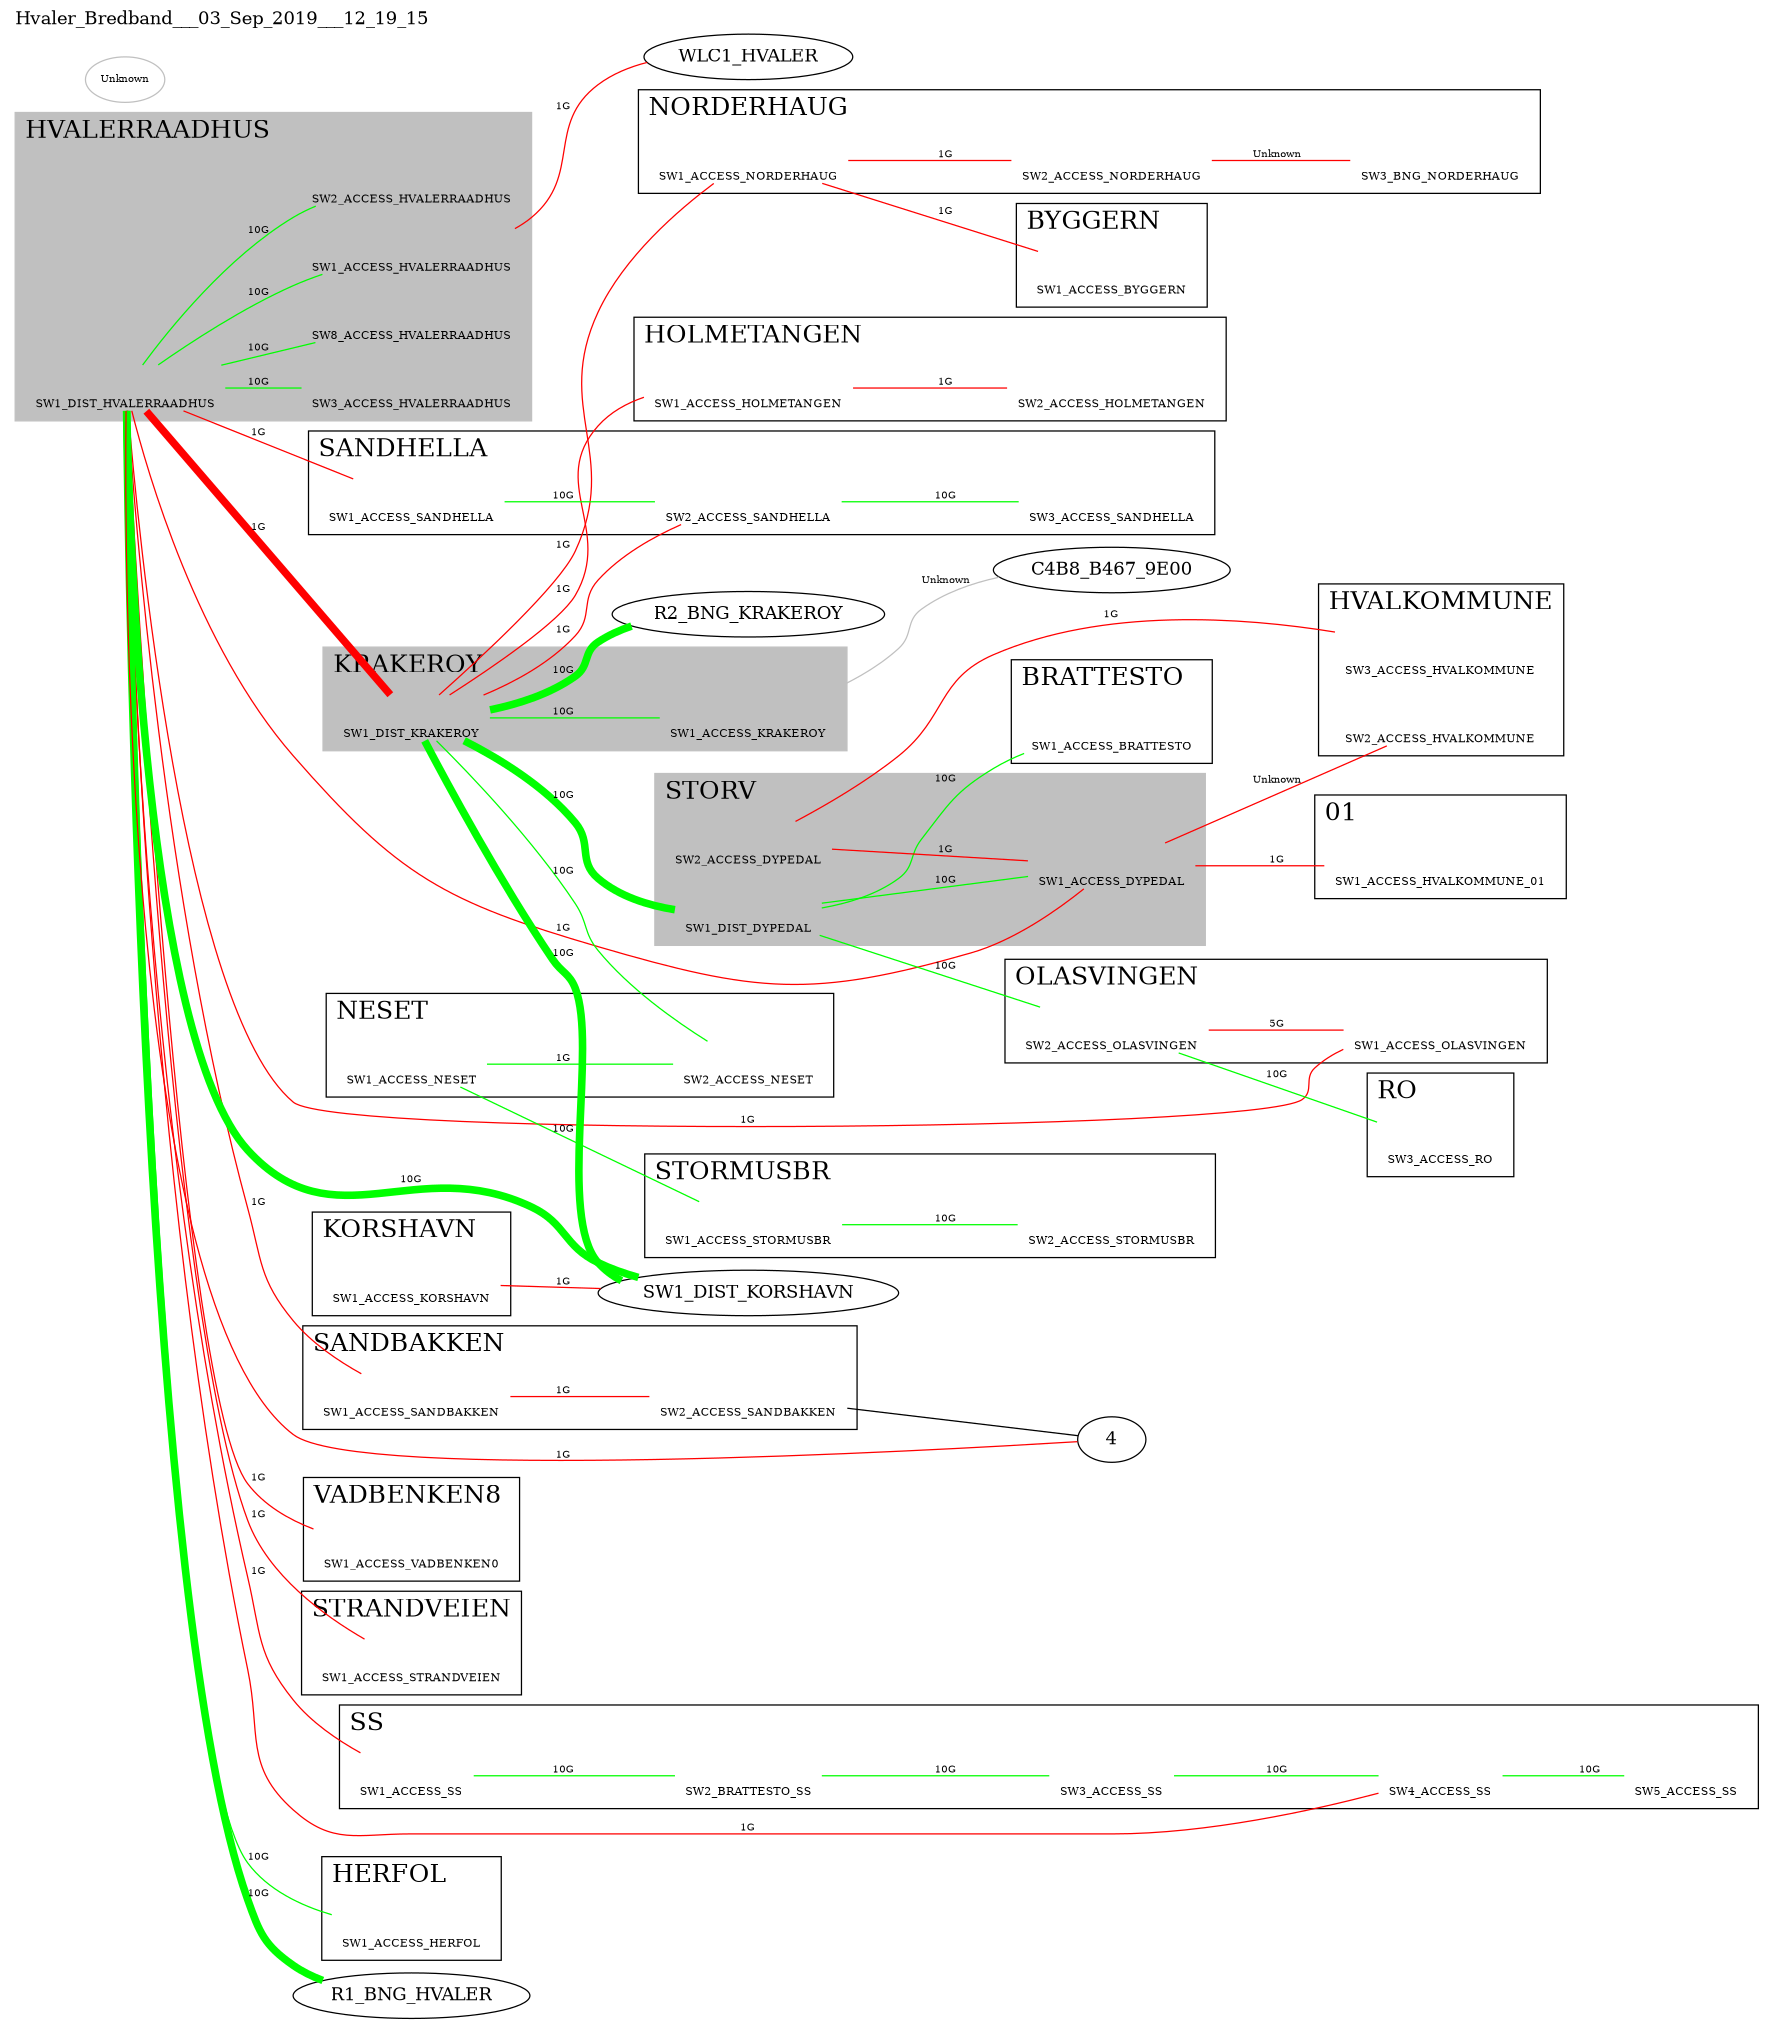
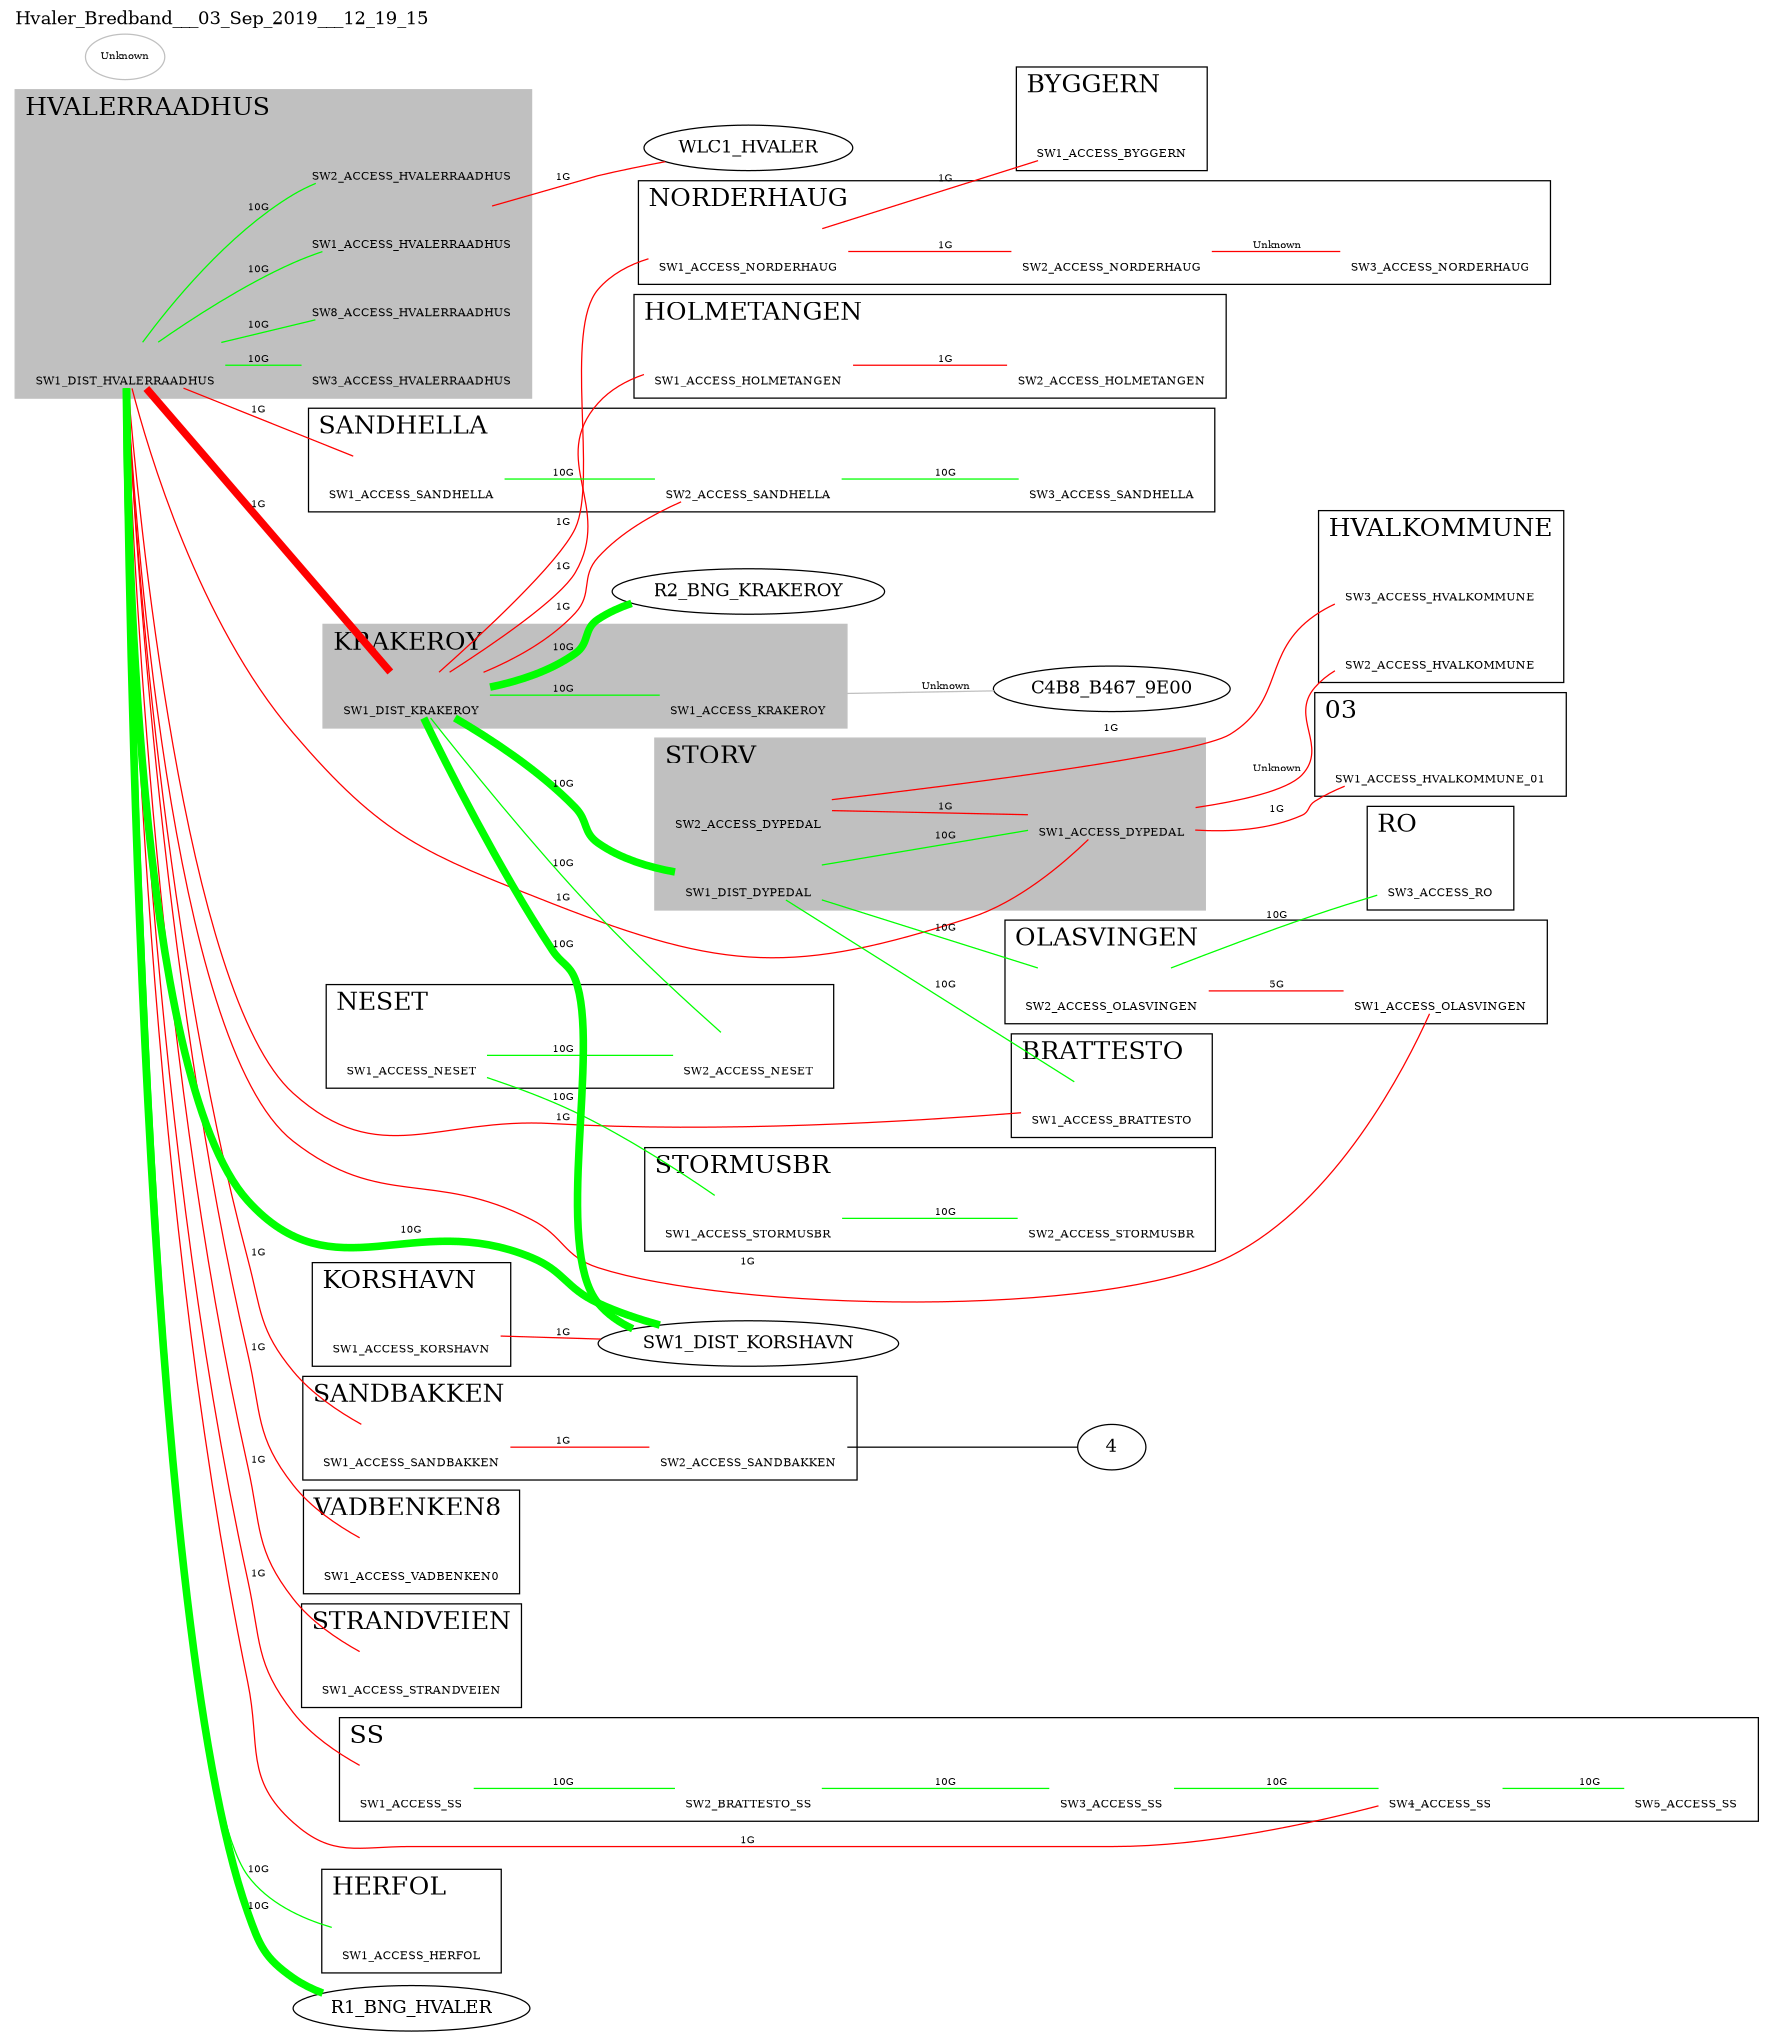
(1440, 161) -> (1440, 252)
(1341, 814) -> (1341, 712)
(564, 1059) -> (564, 1050)
(224, 1322) -> (296, 1096)
